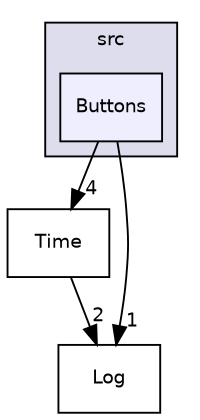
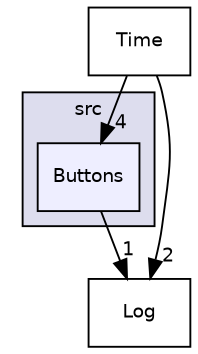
(88, 168) -> (116, 104)
